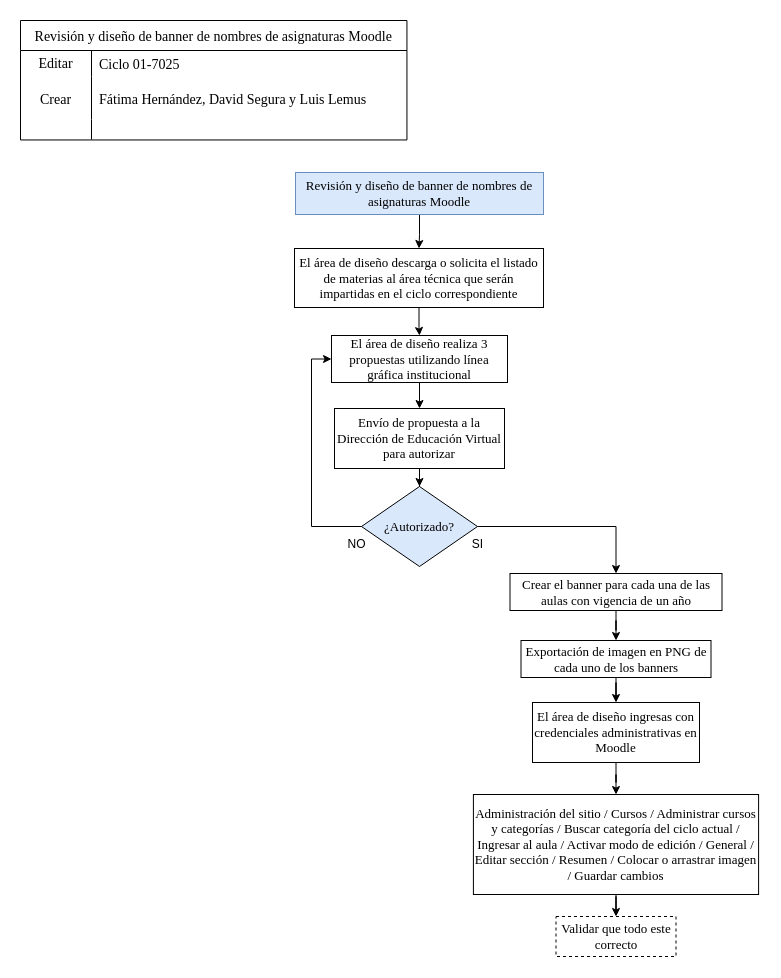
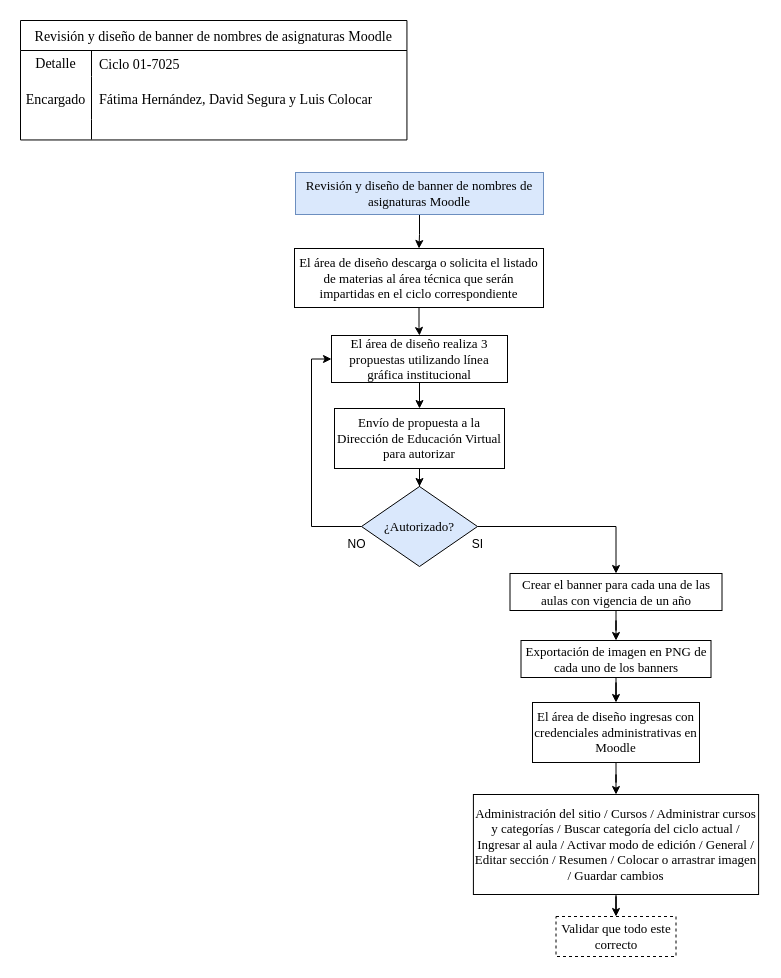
(56, 64) -> (56, 64)
(56, 99) -> (56, 99)
(253, 99) -> (253, 99)
